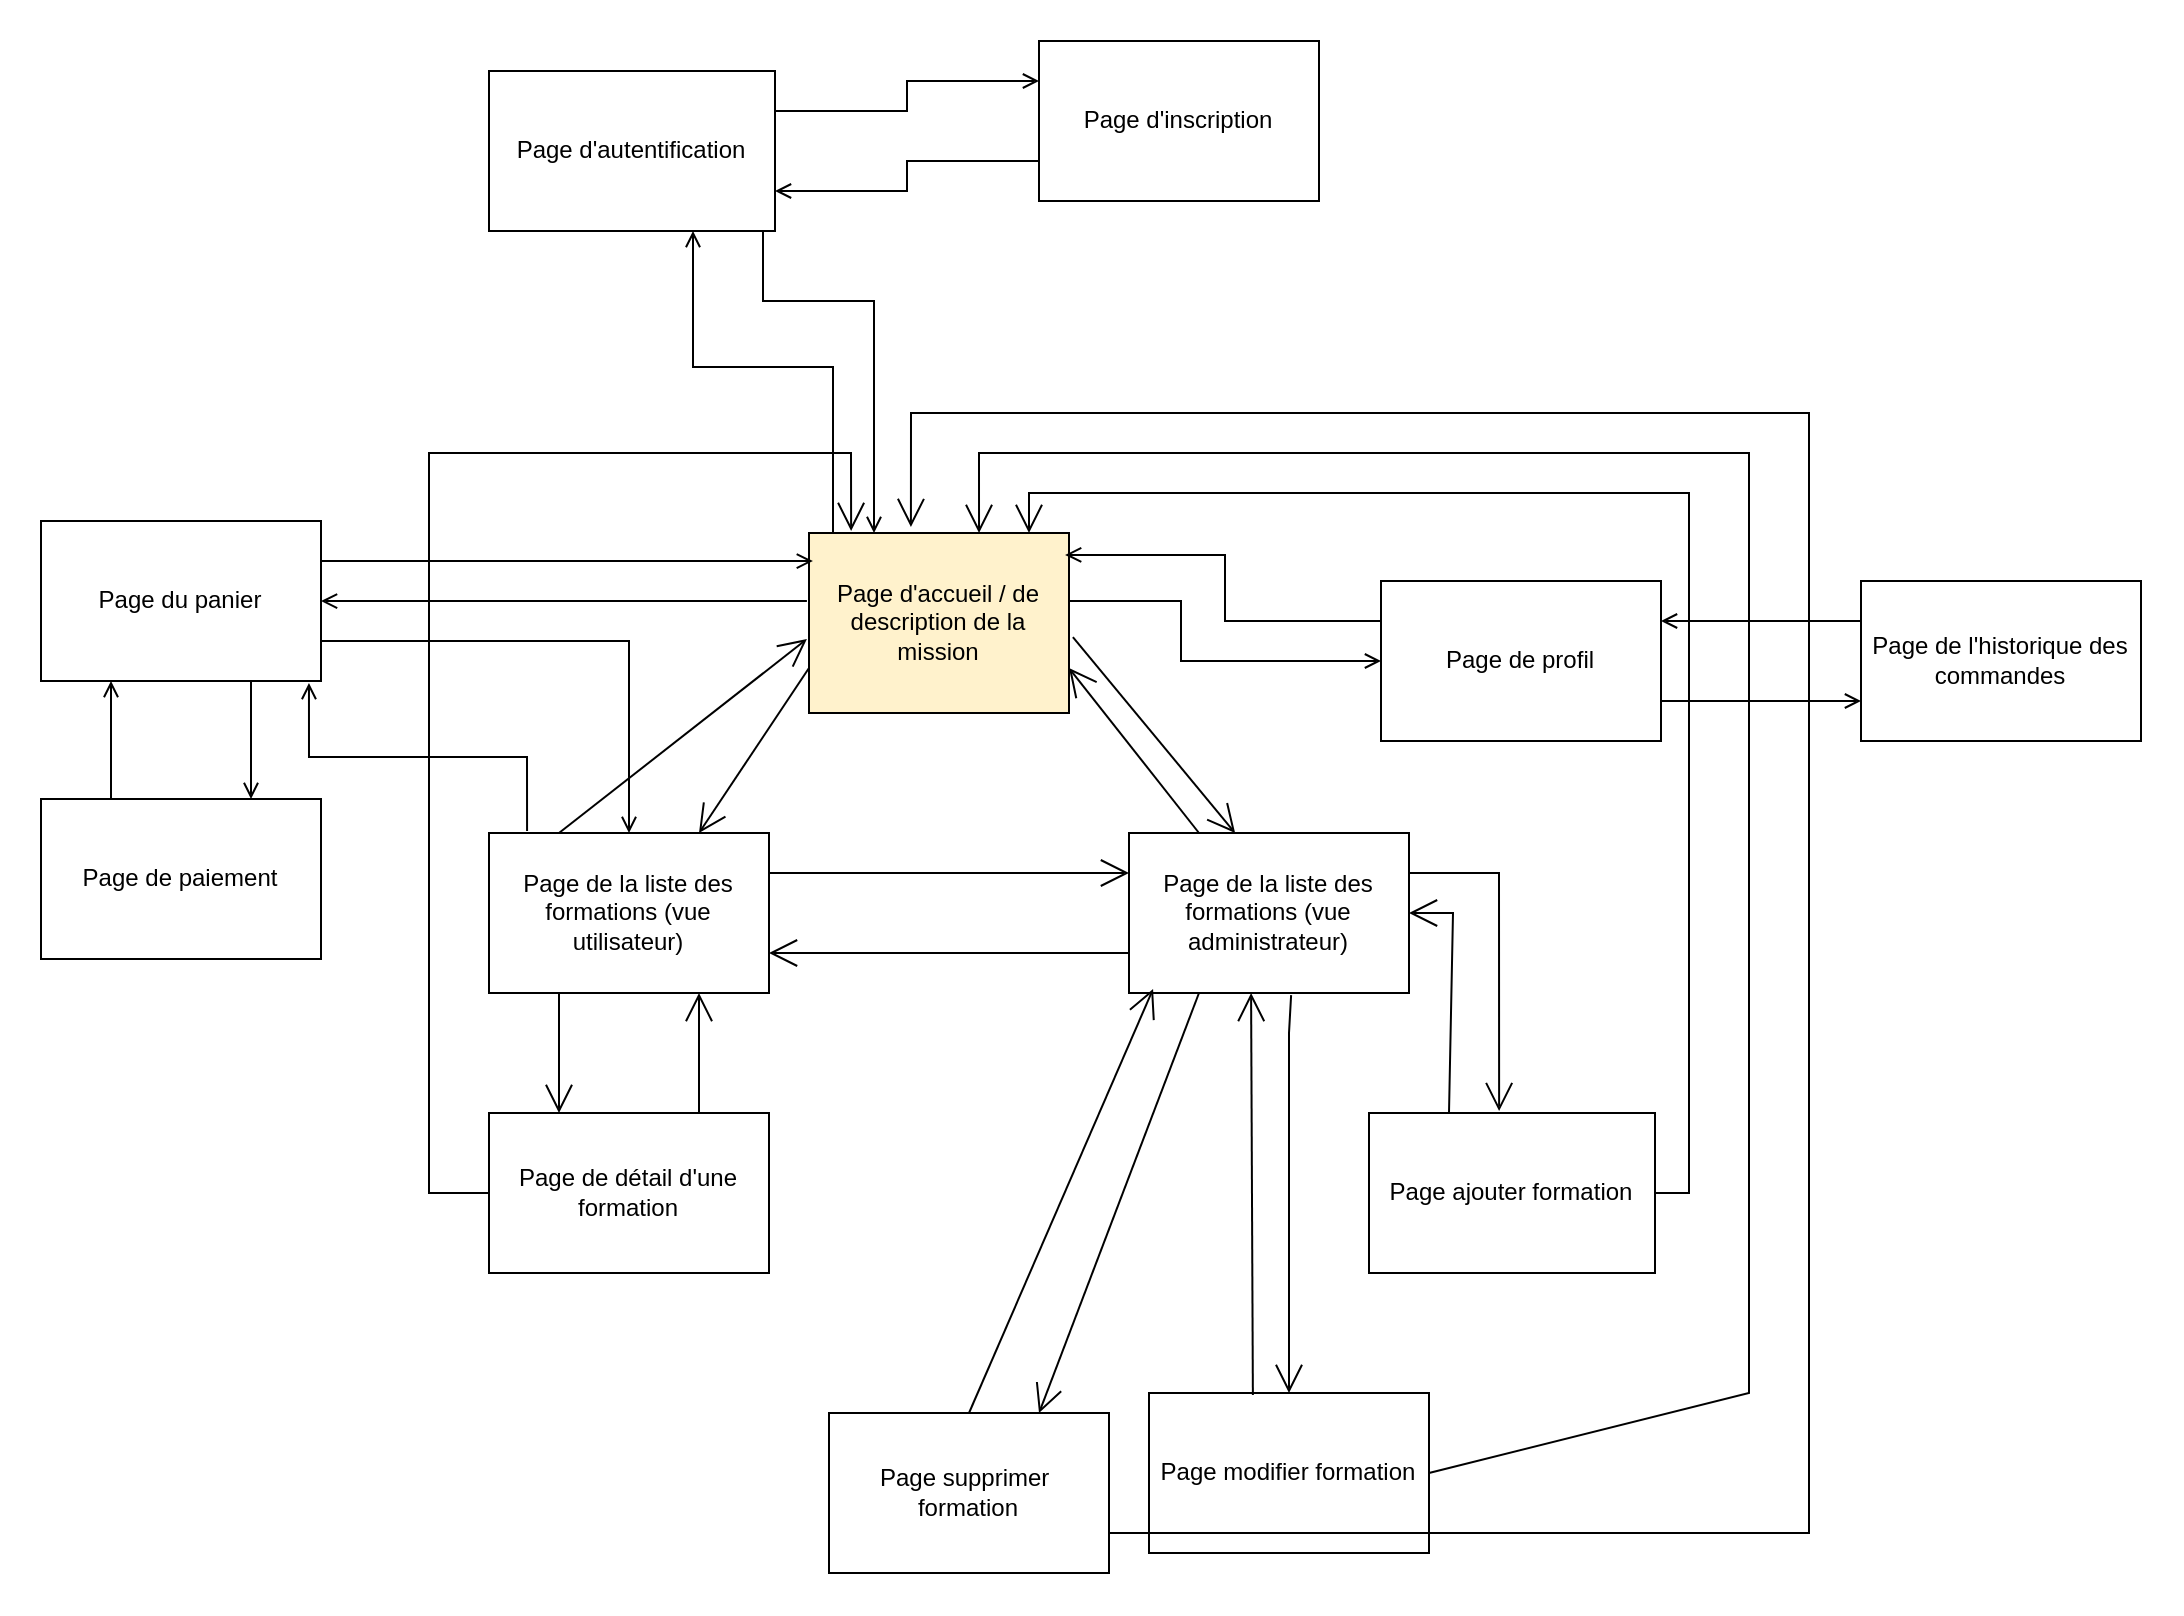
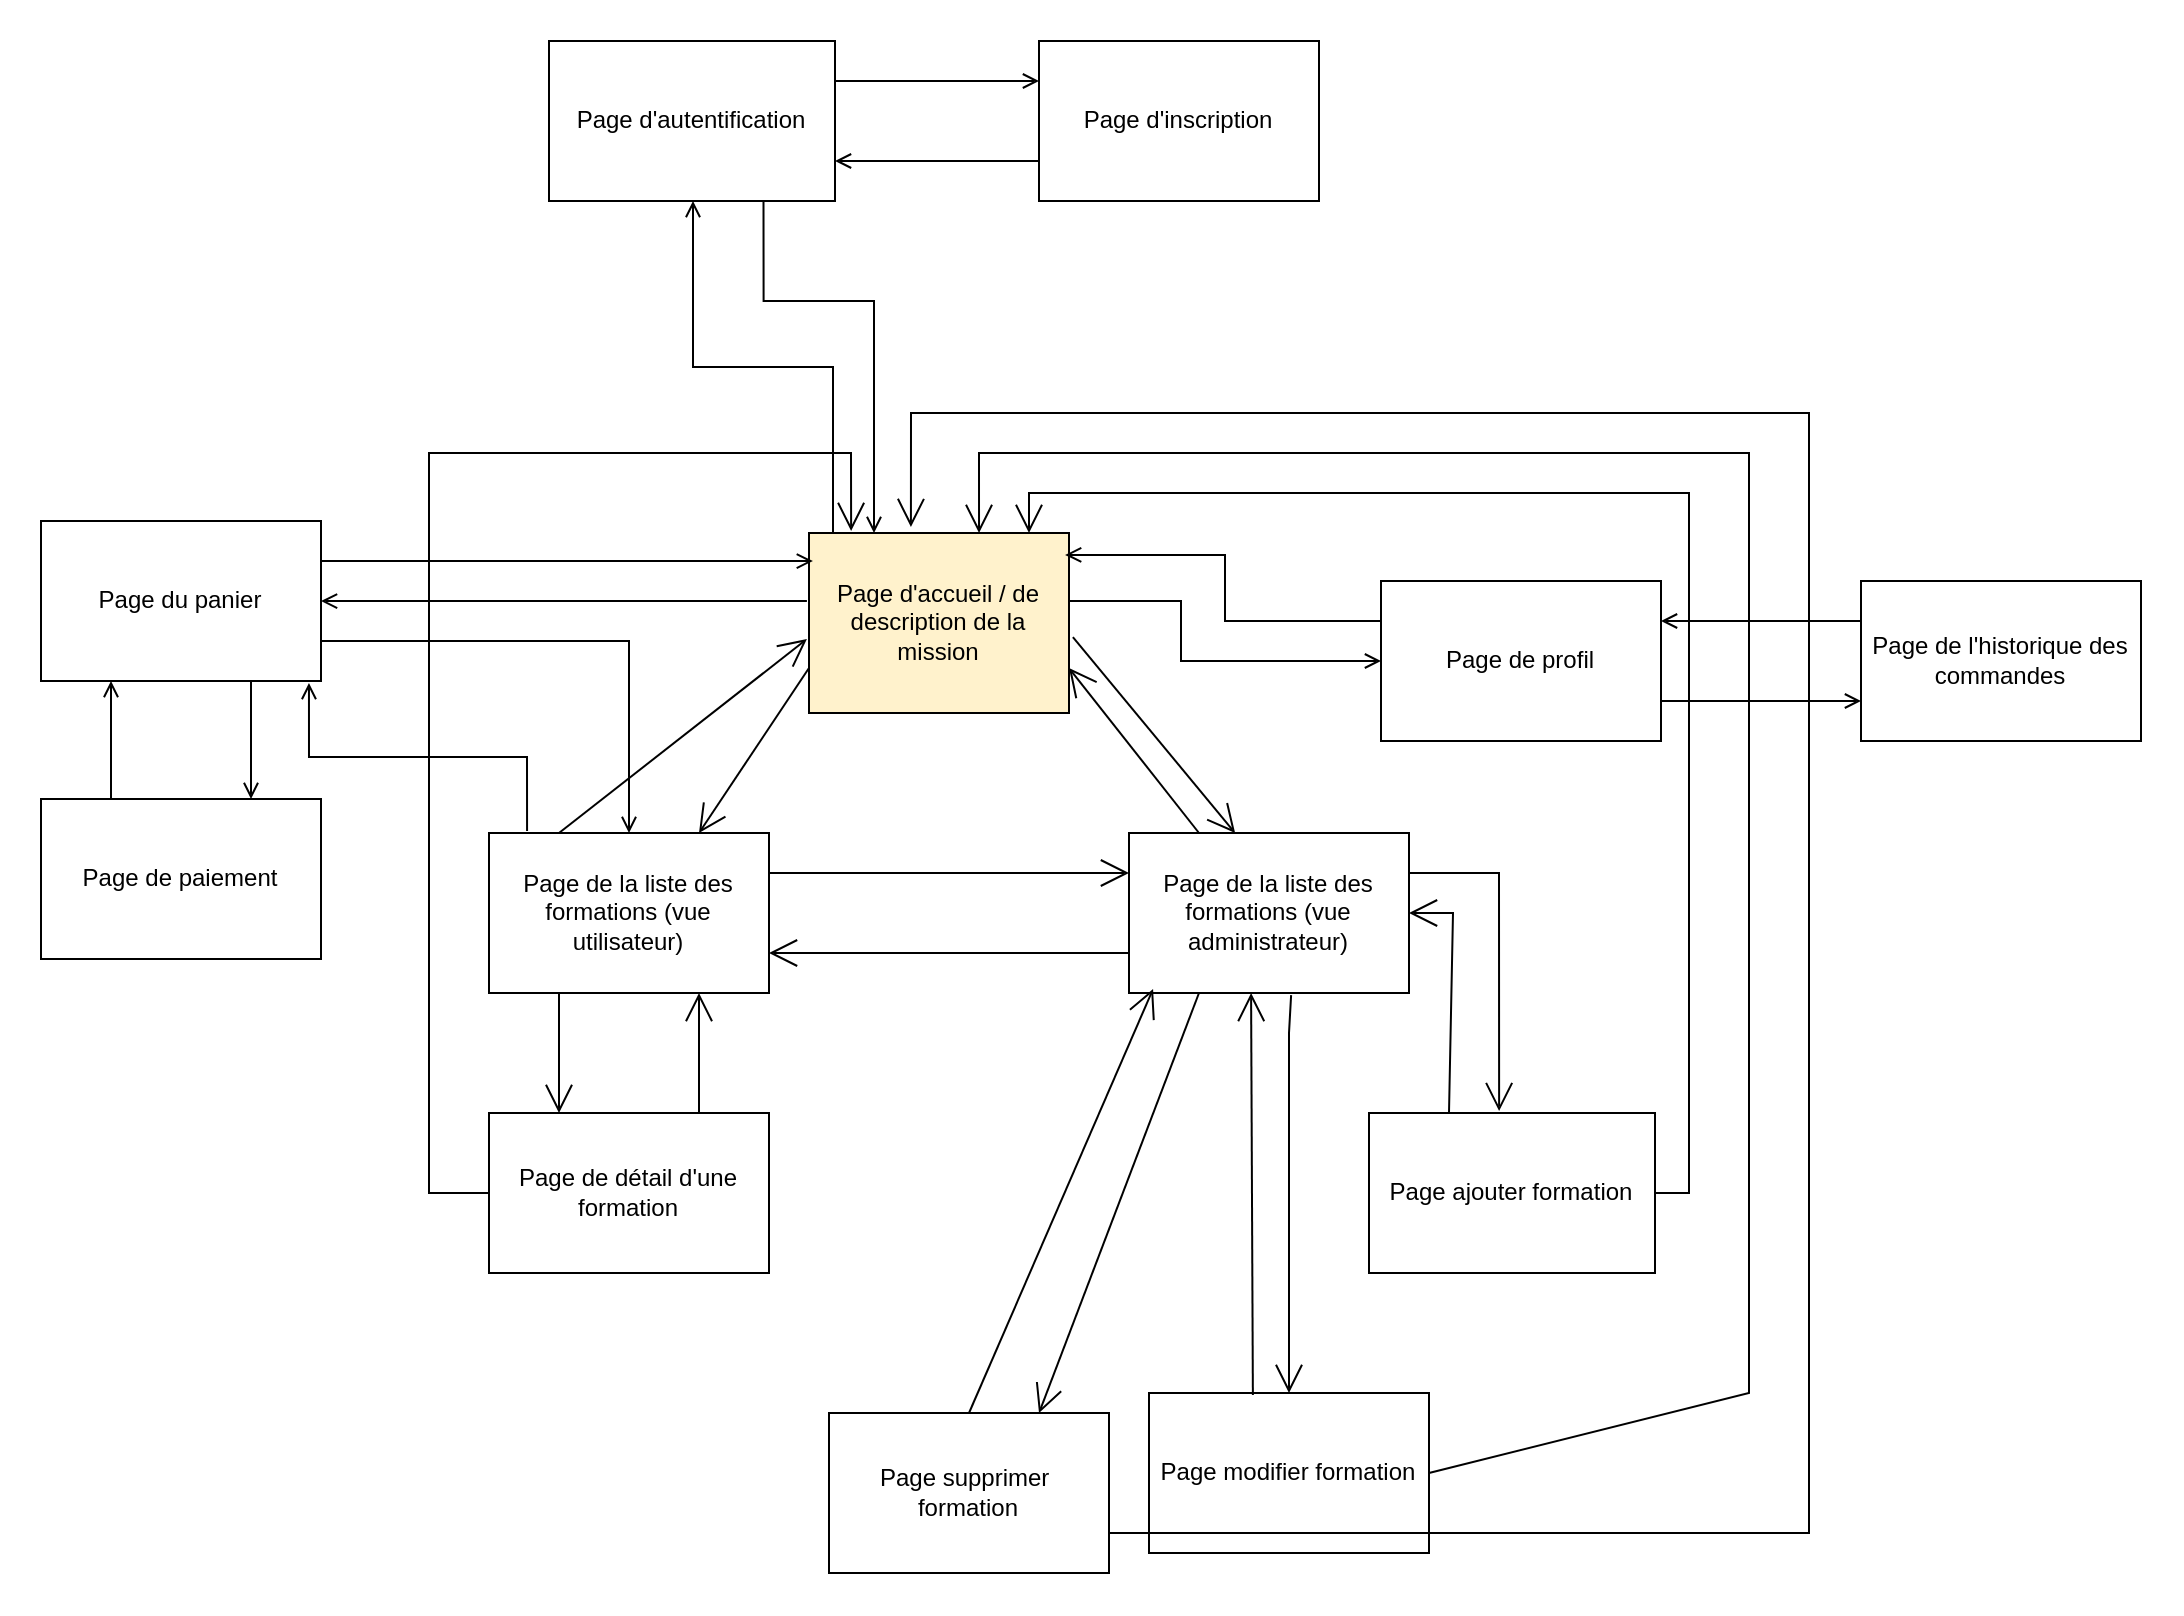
(632, 151) -> (692, 121)
